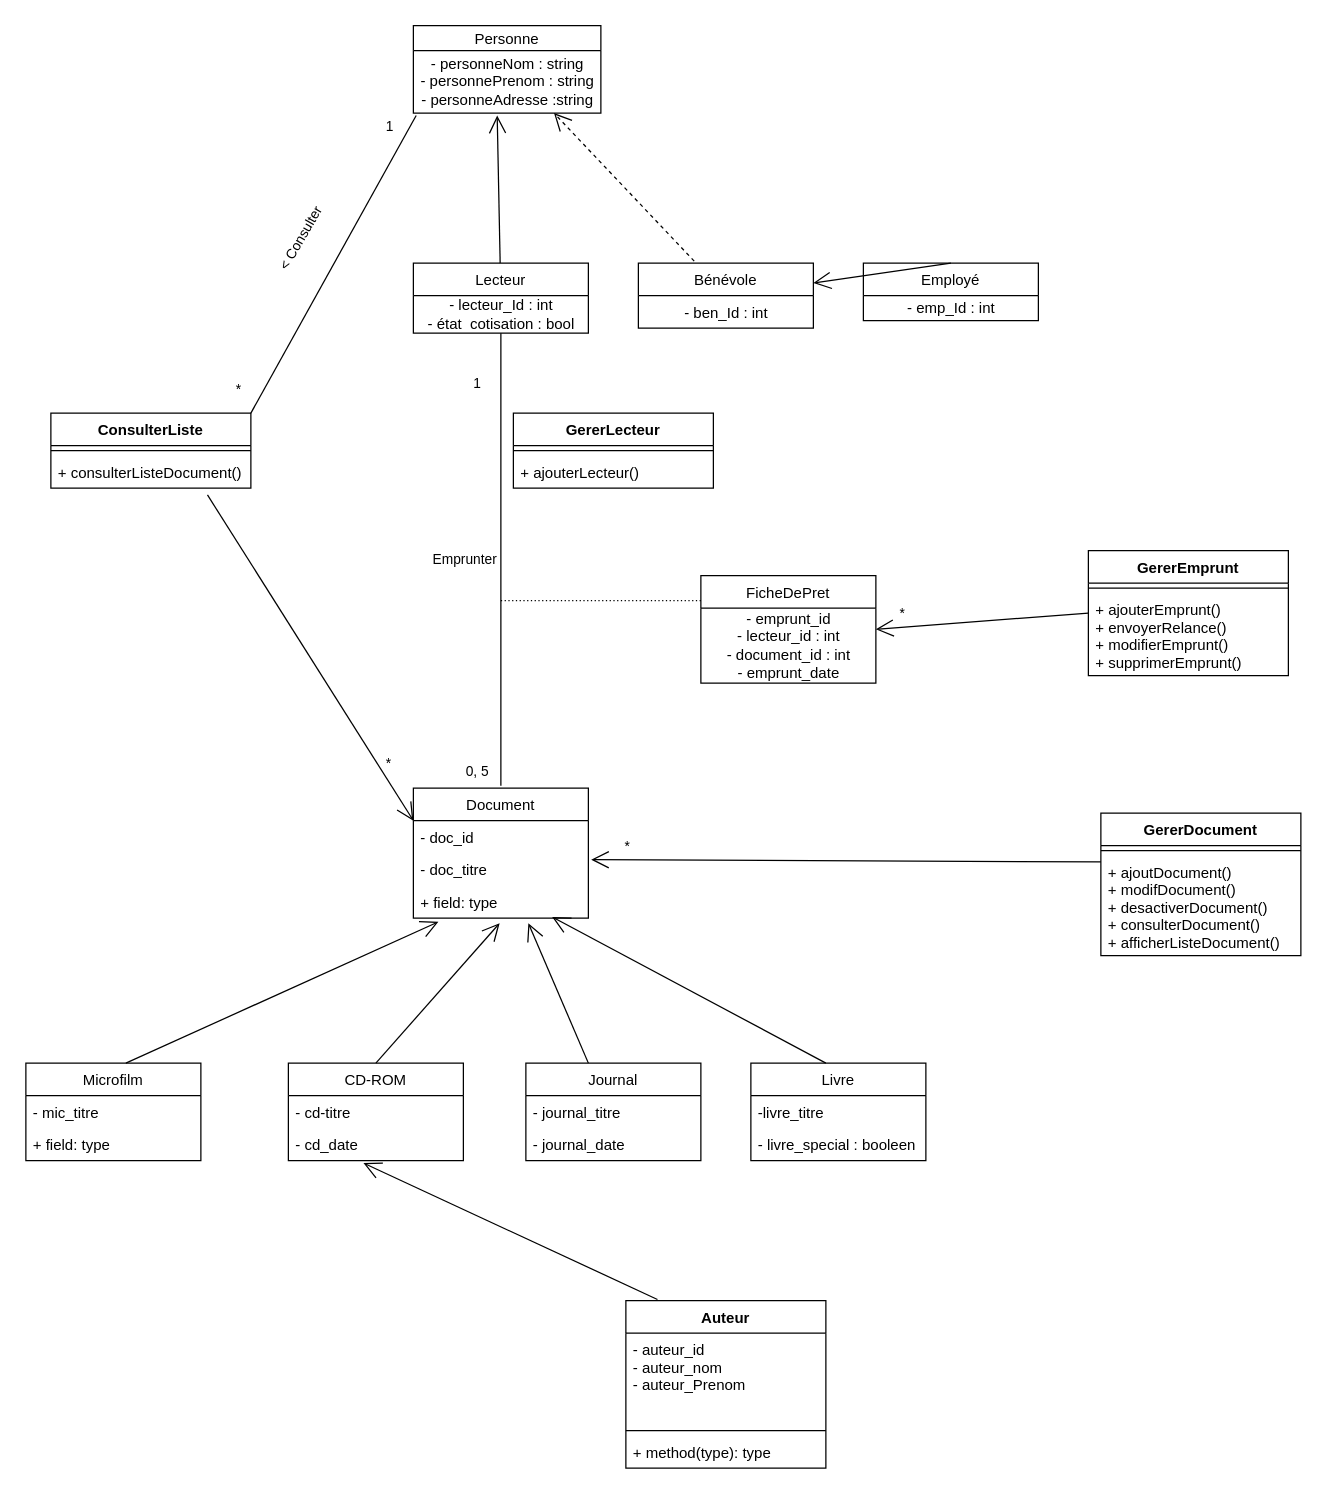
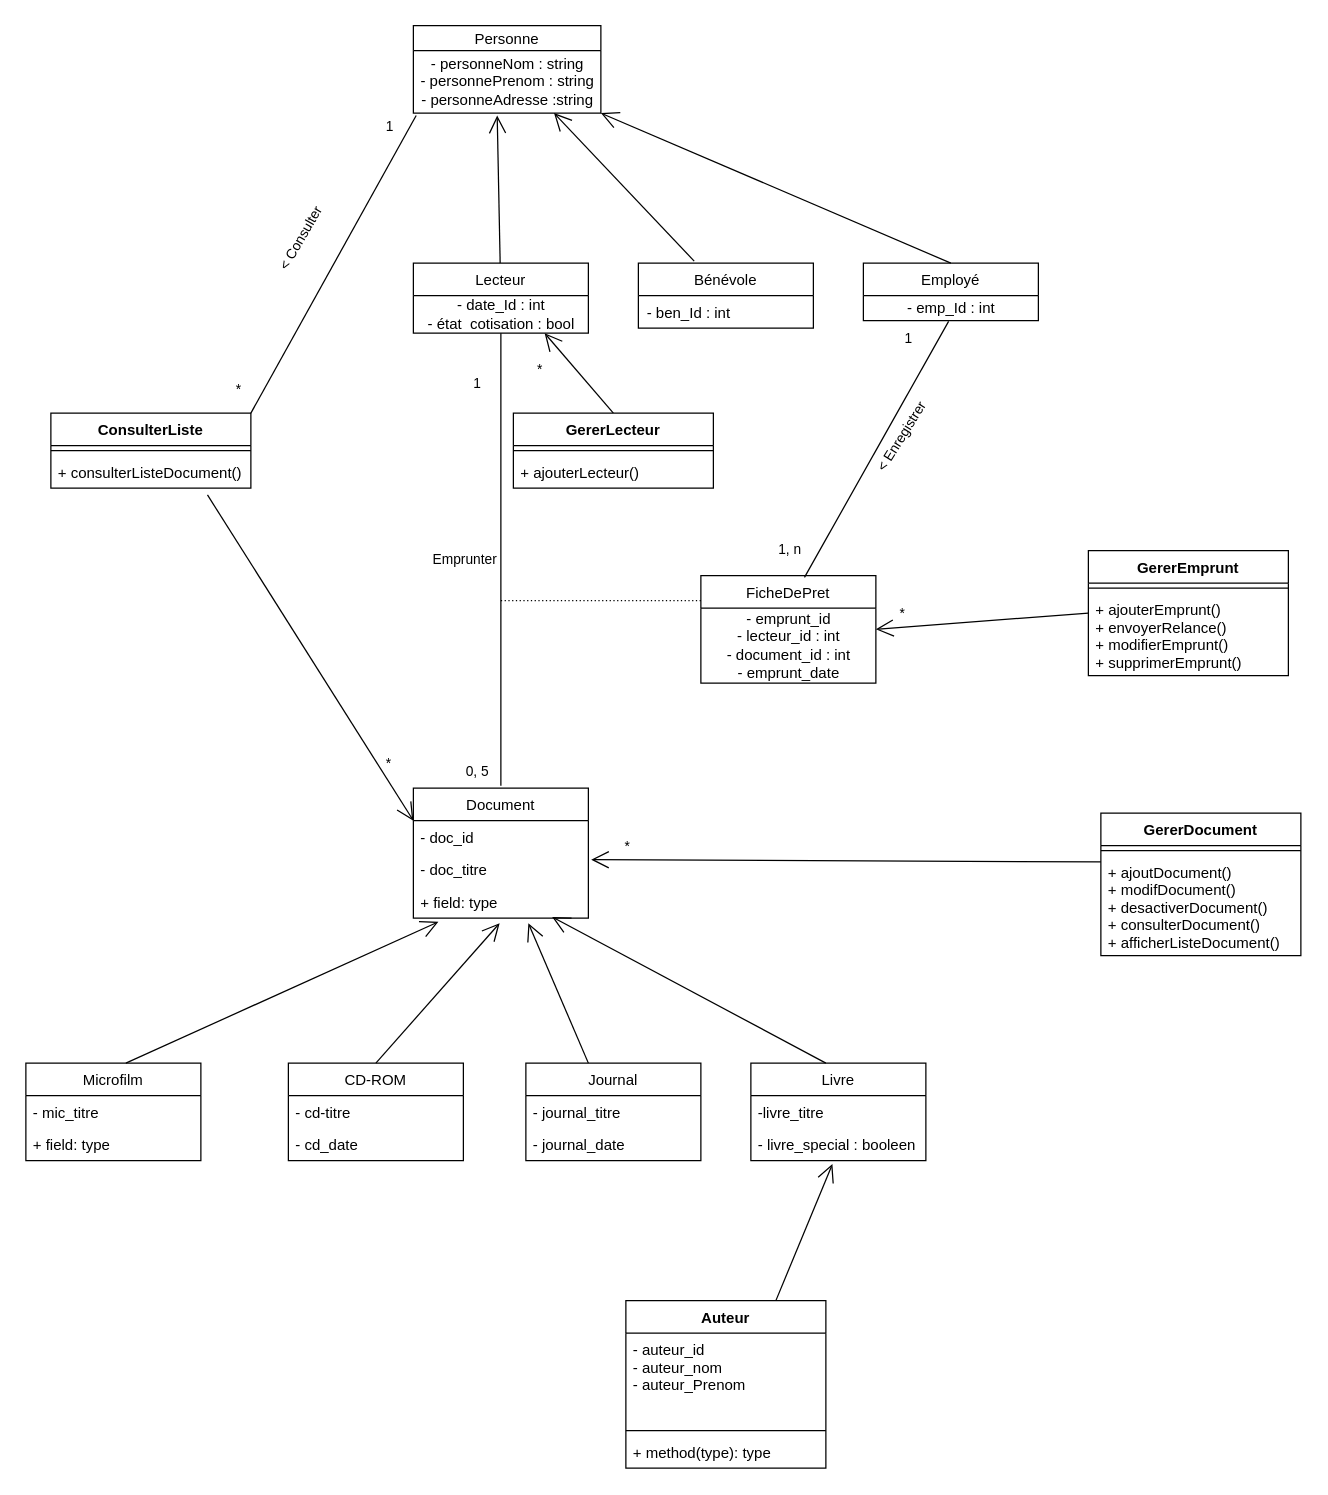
(624, 187) -> (624, 187)
(875, 274) -> (775, 188)
(726, 313) -> (688, 313)
(501, 314) -> (501, 314)
none -> (580, 374)
none -> (878, 447)
(512, 1232) -> none
none -> (803, 1234)
